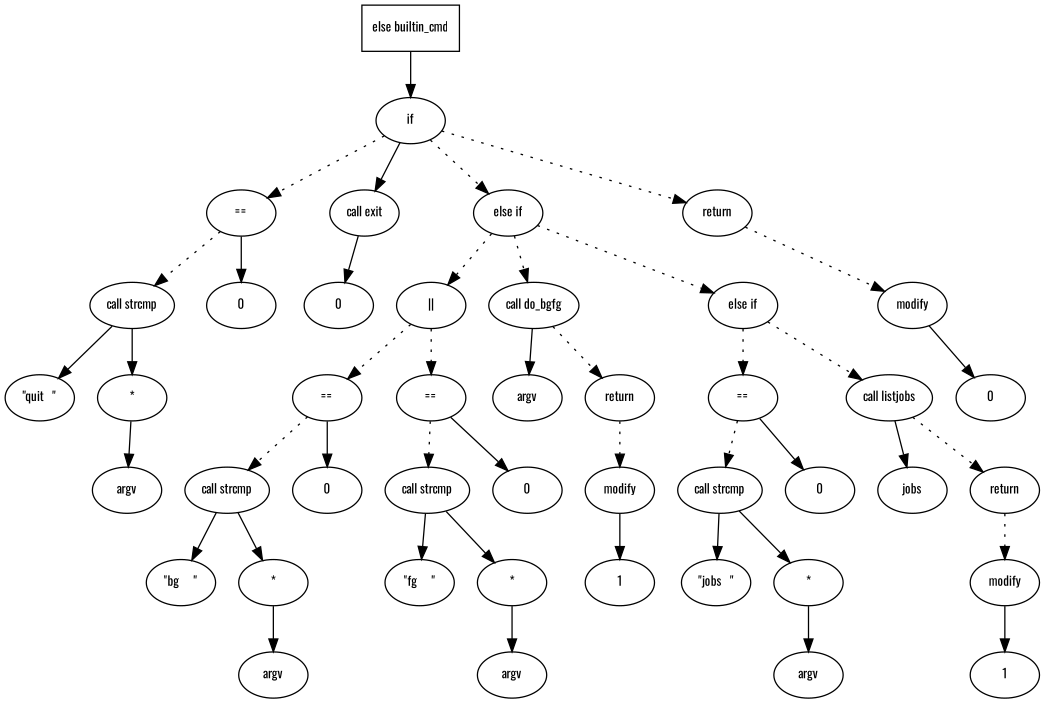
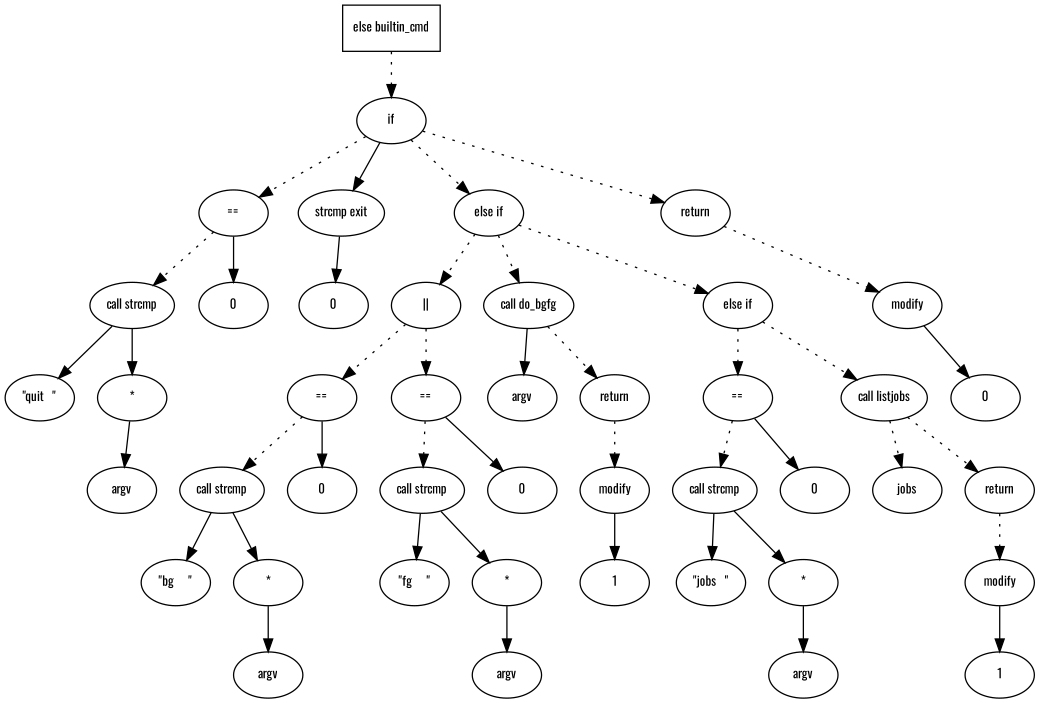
(411, 68) -> (391, 68)
(364, 213) -> (341, 213)
(899, 438) -> (894, 438)
